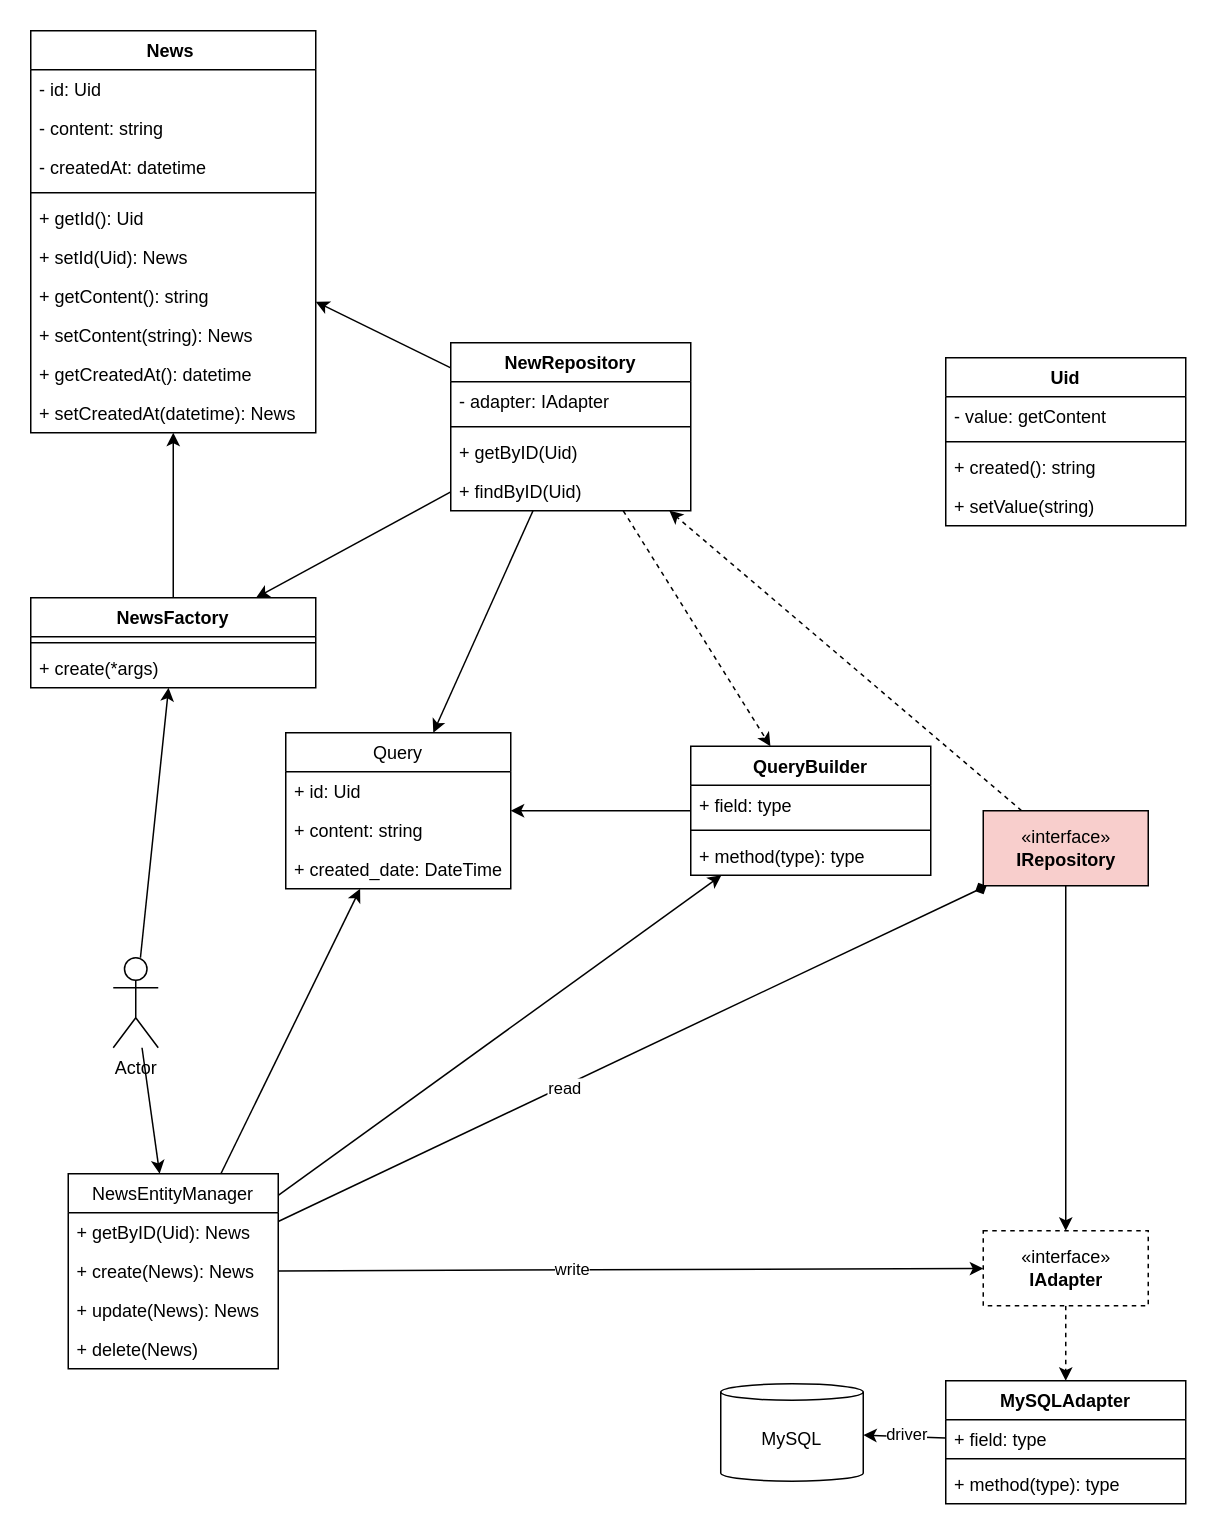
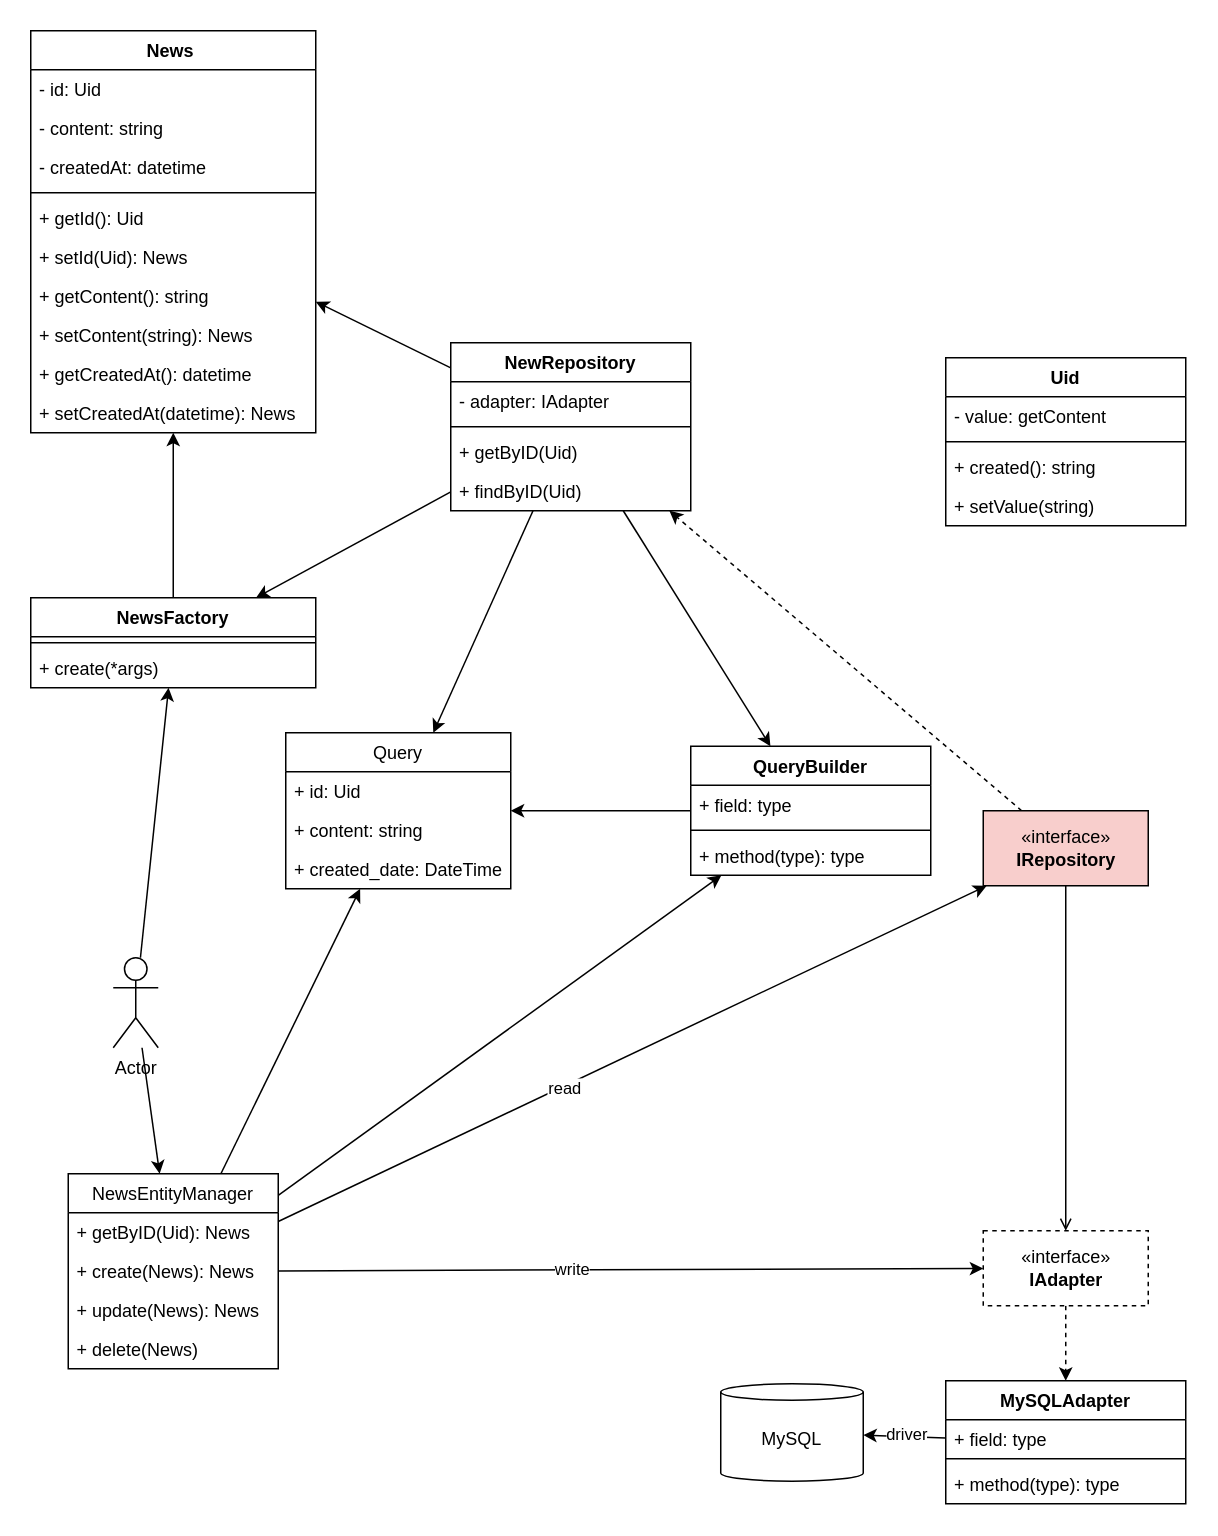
(695, 625) -> (695, 625)
(975, 891) -> (976, 891)
(1066, 1219) -> (1066, 1221)
